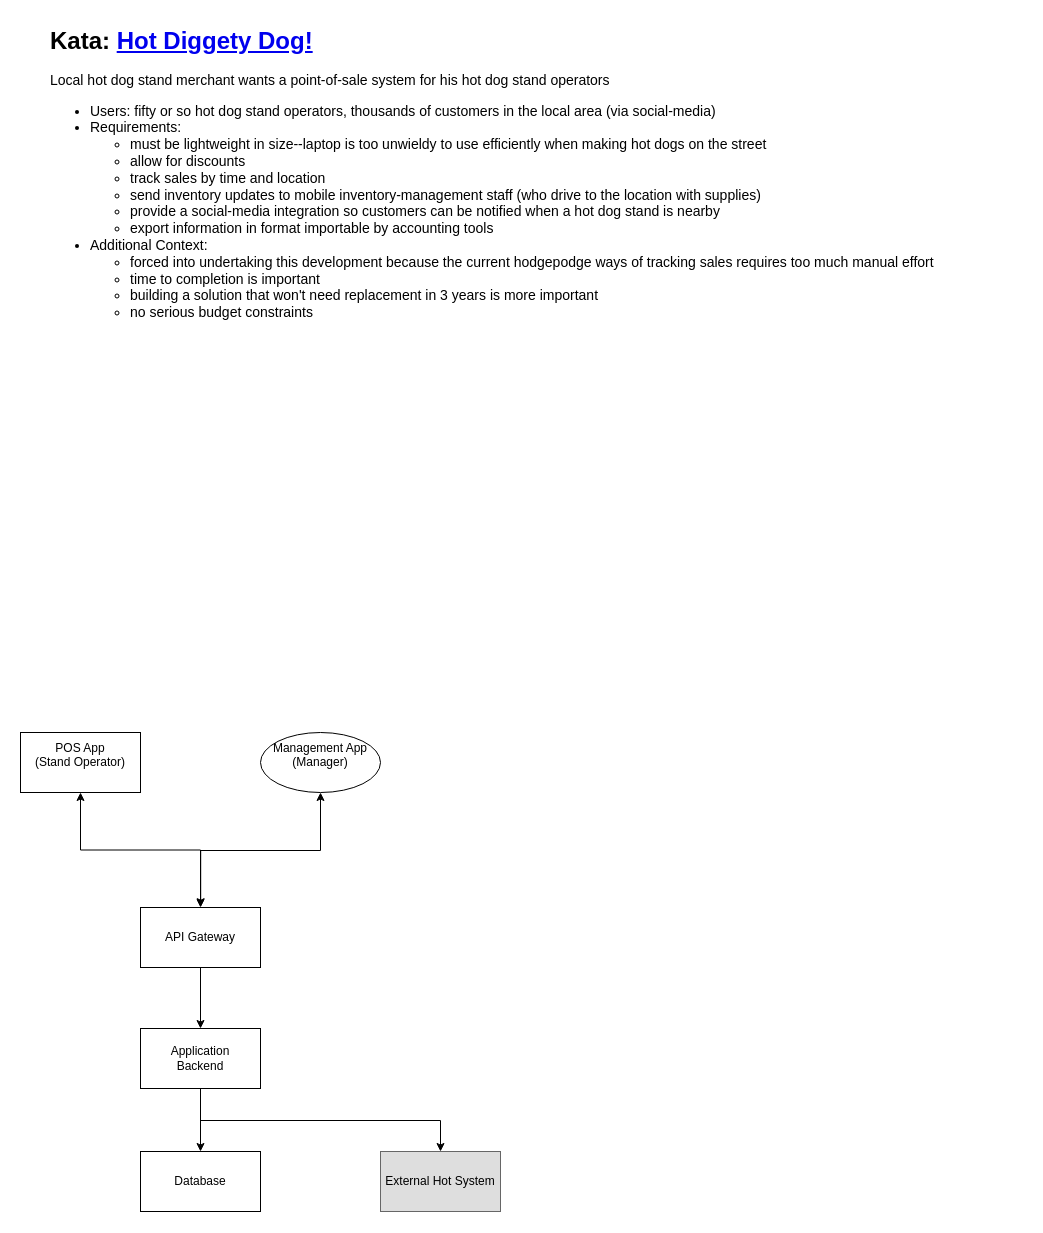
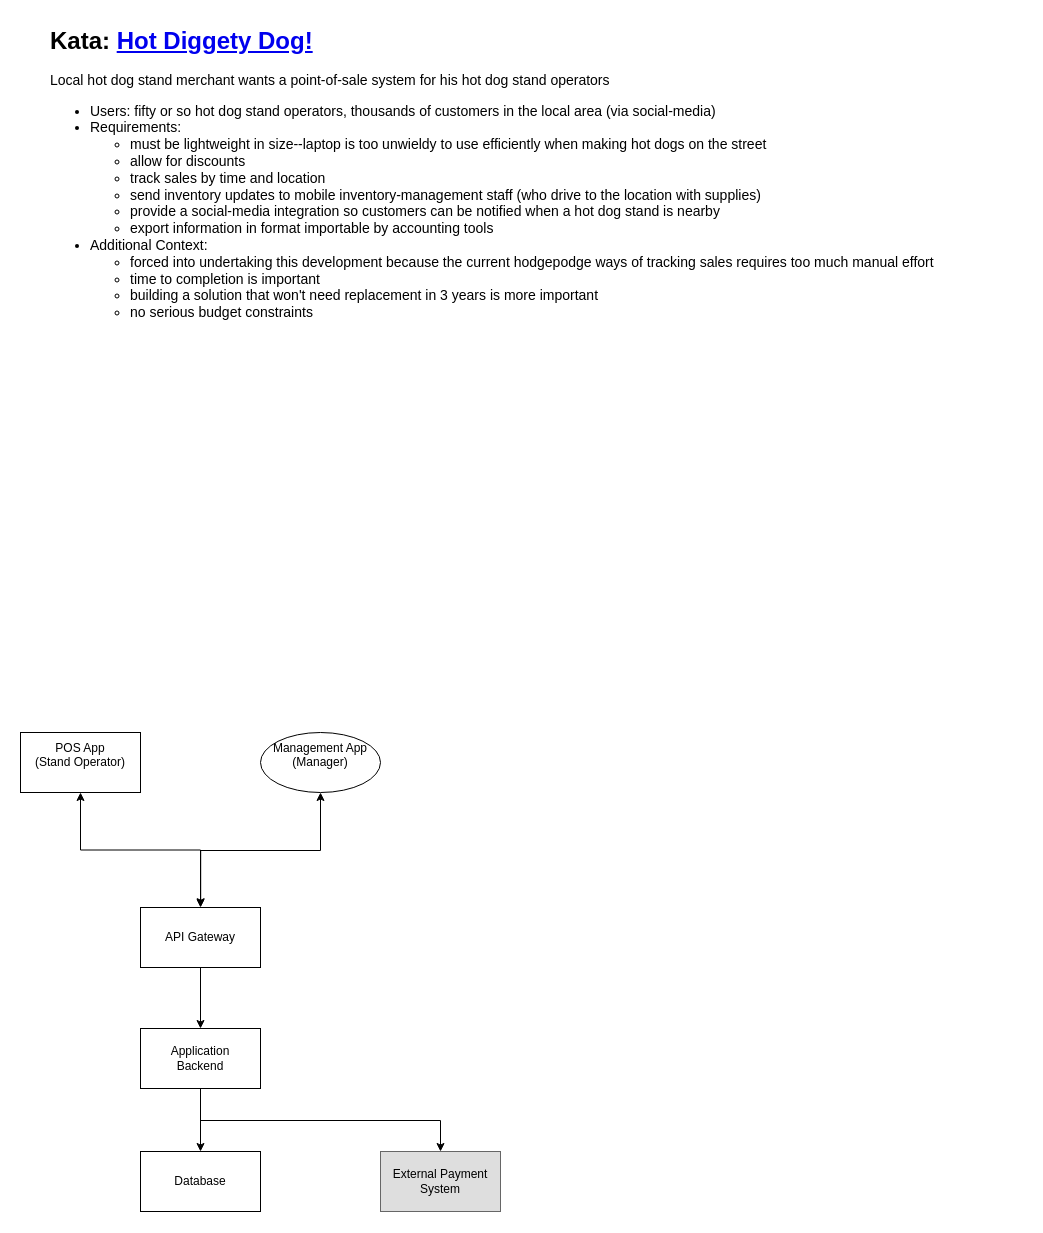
(441, 1182) -> (441, 1182)
